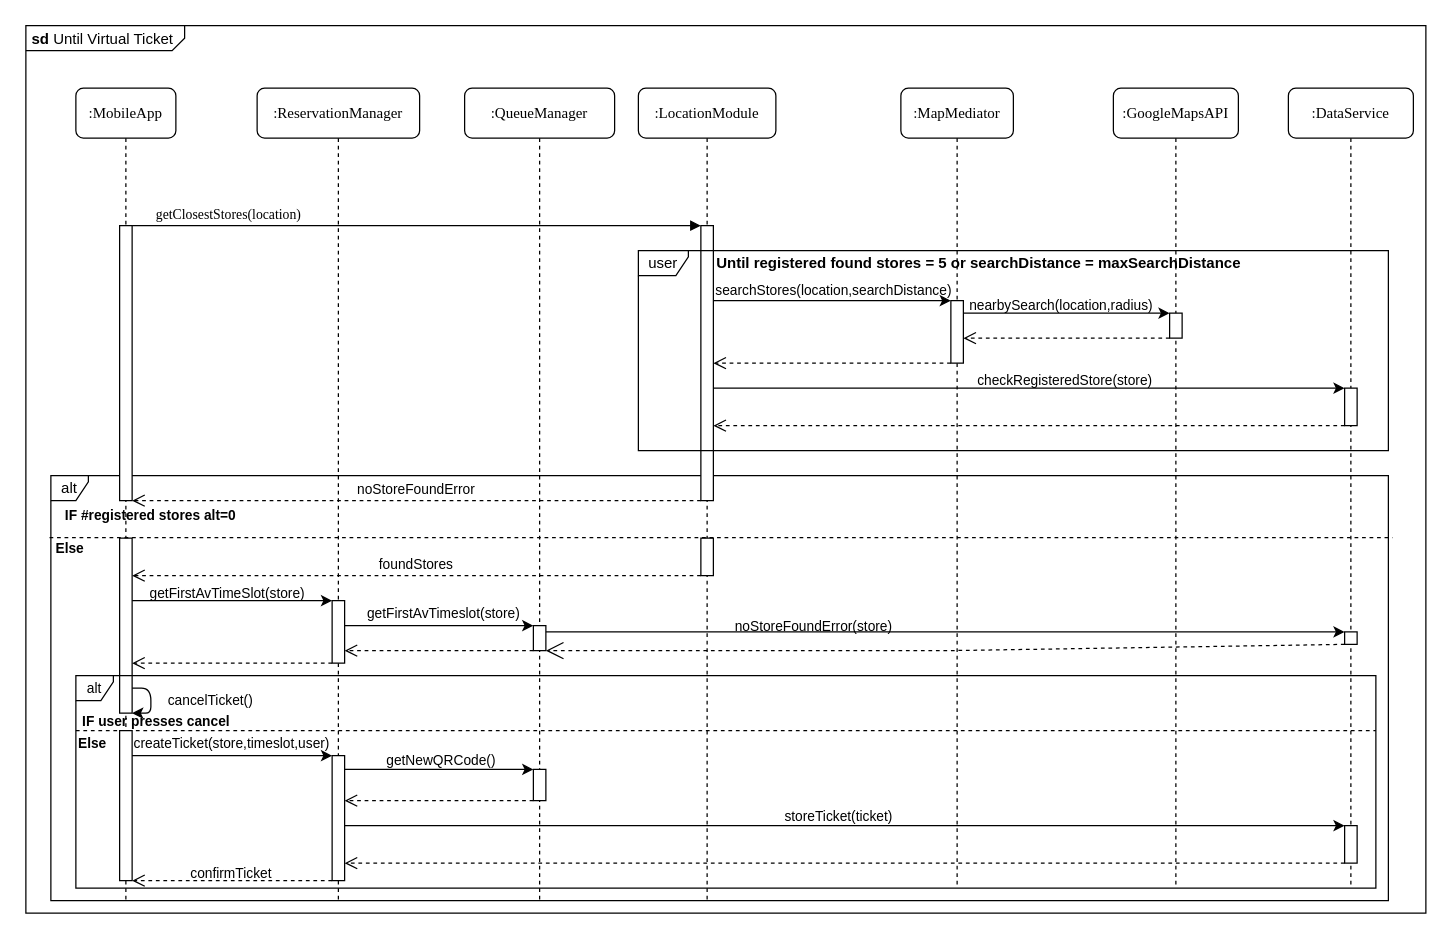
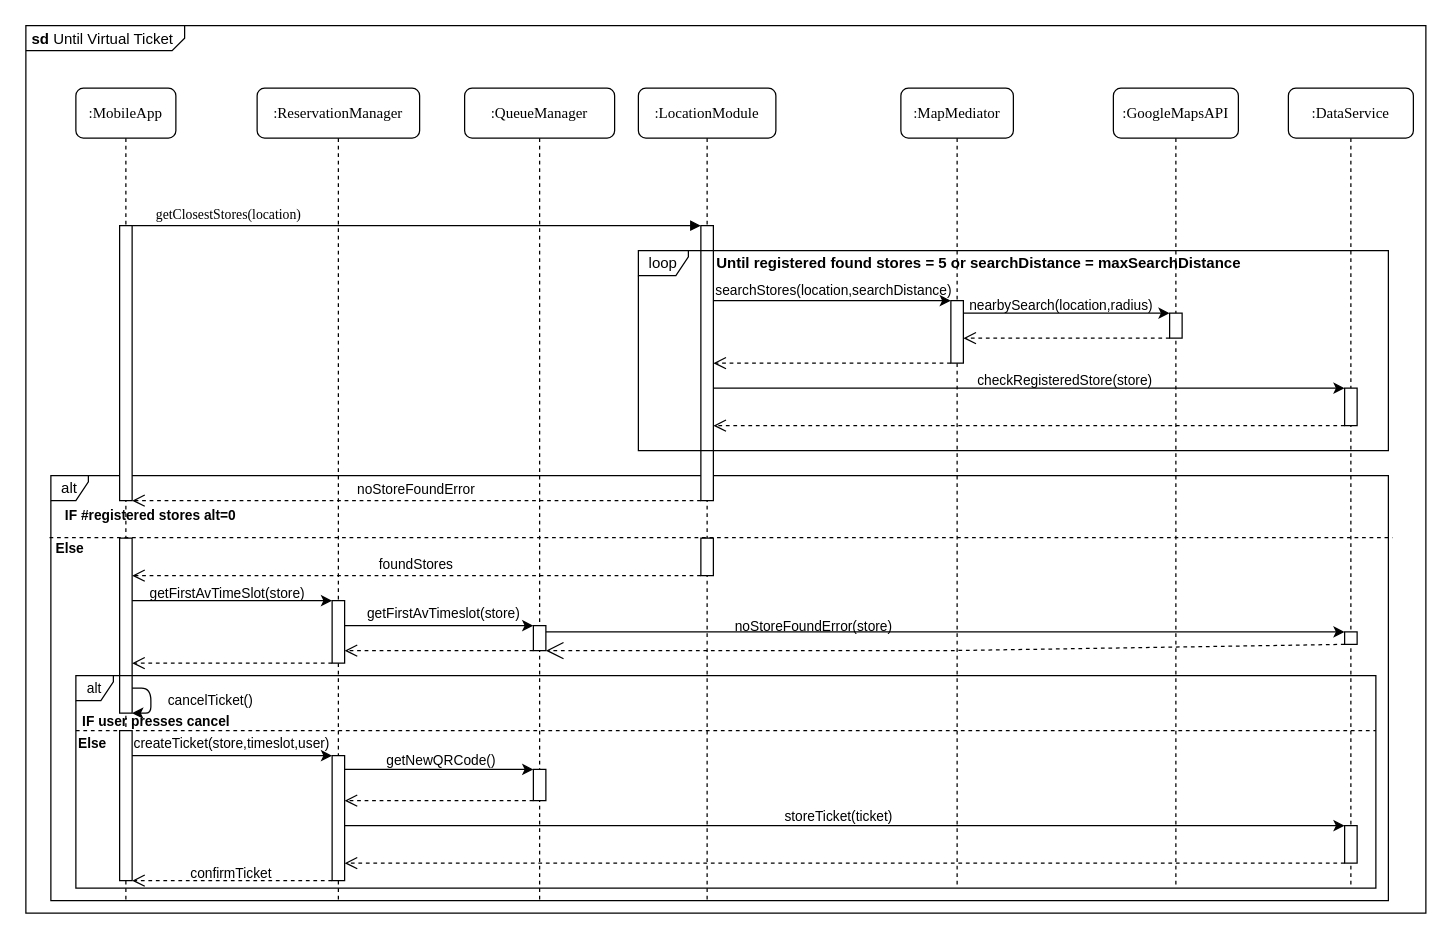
(663, 263) -> (663, 263)
